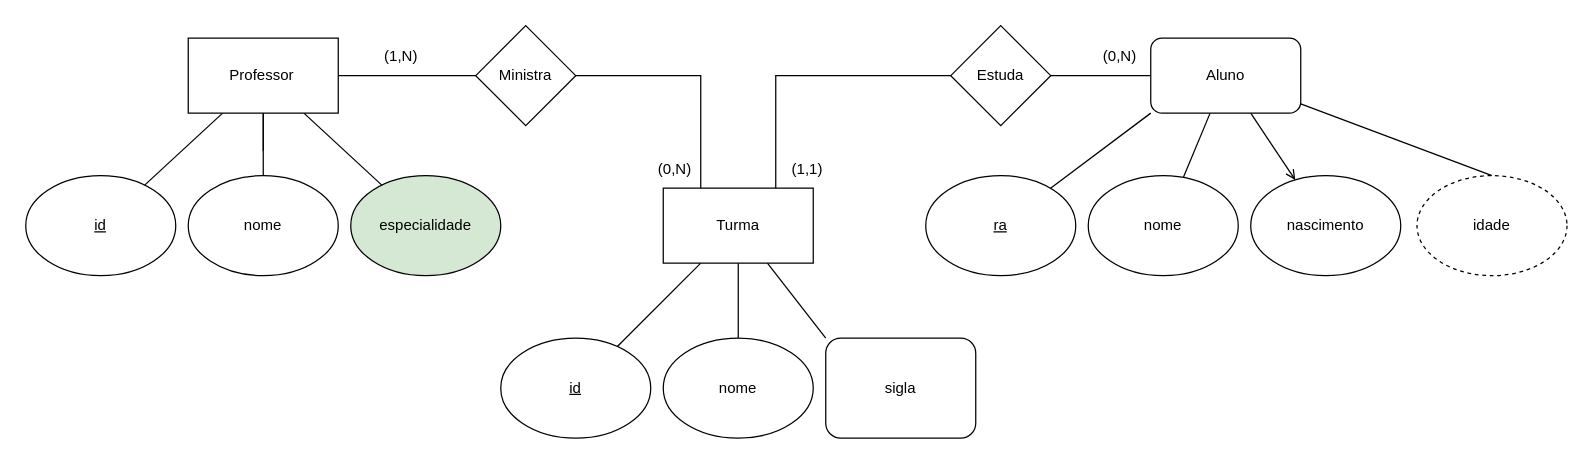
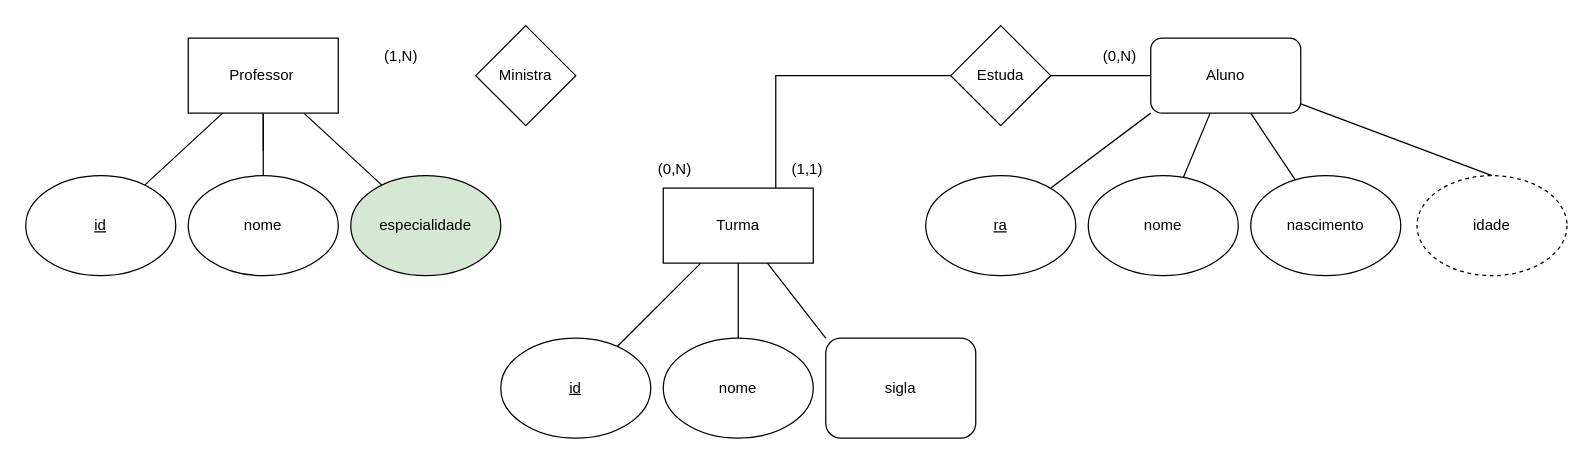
(694, 76) -> none
(1292, 175) -> (1293, 177)
